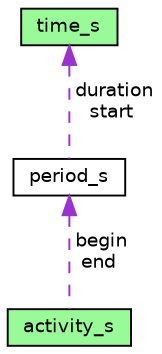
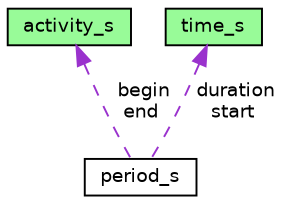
(69, 262) -> (106, 112)
